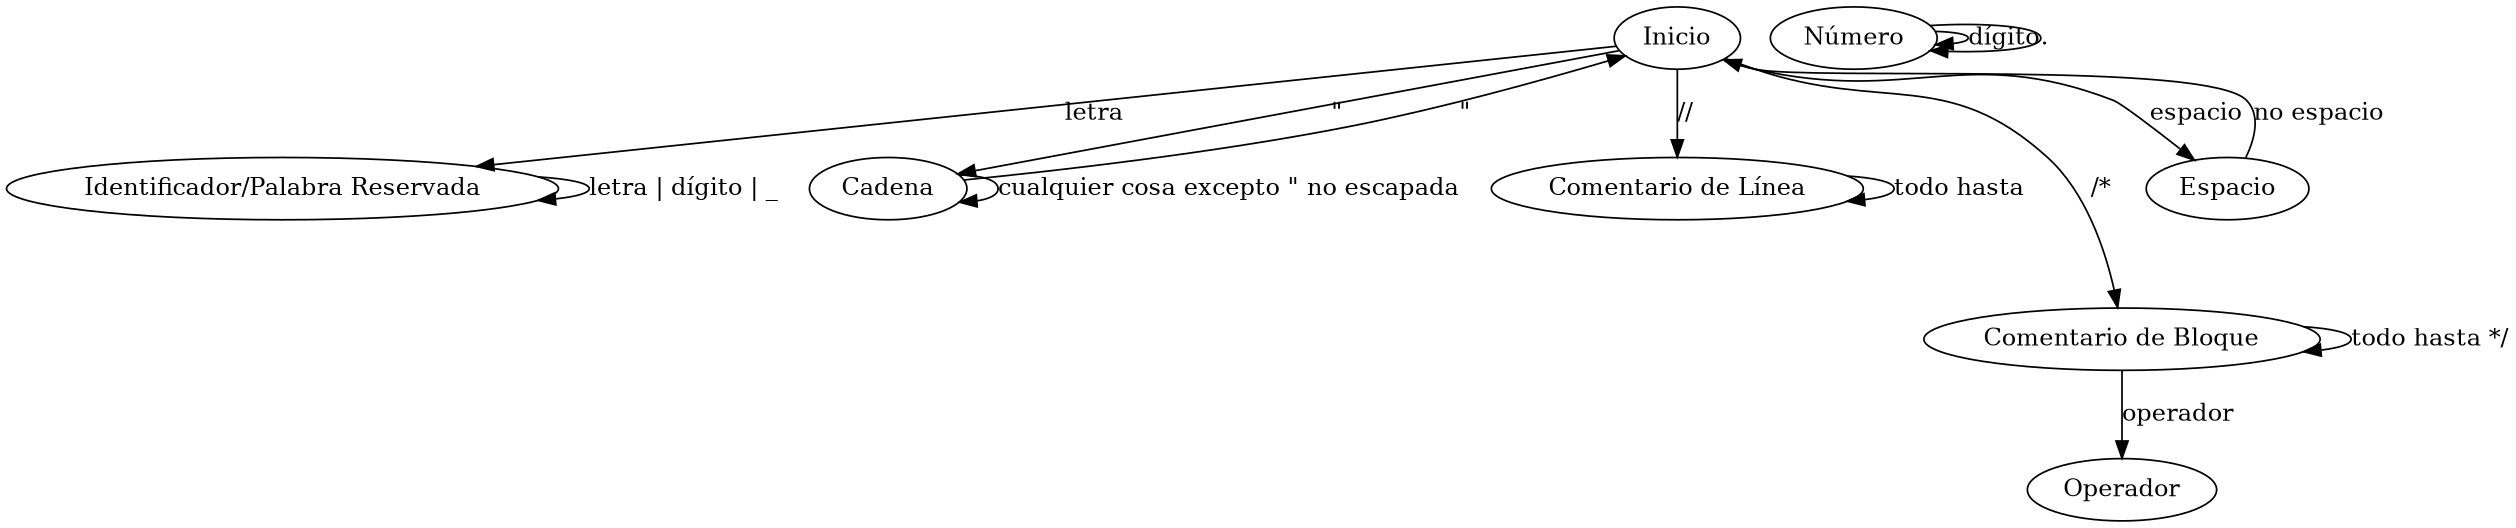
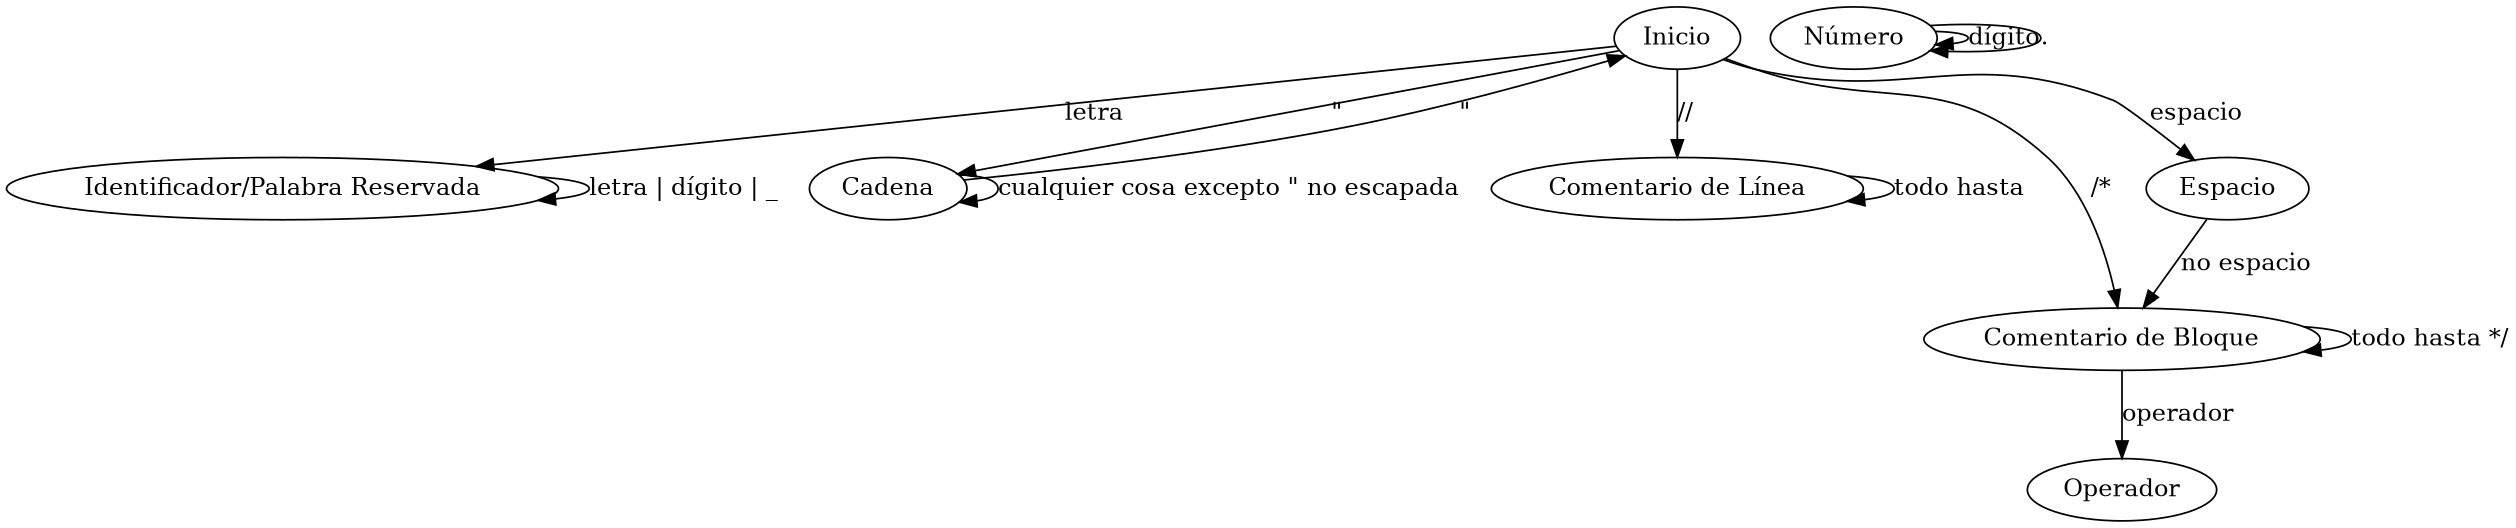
(2082, 76) -> (2180, 257)
